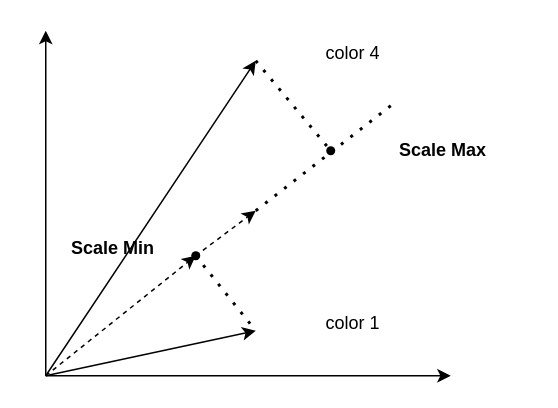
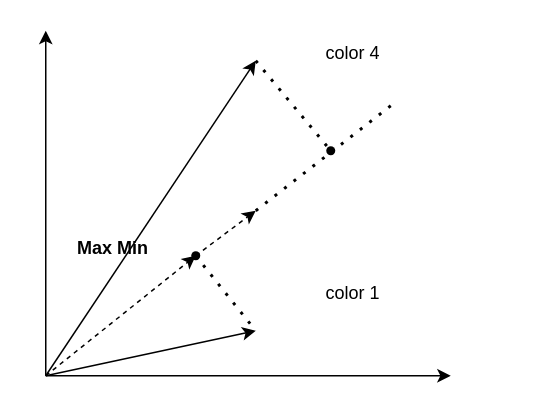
(443, 151) -> none
(113, 248) -> (113, 248)
(353, 323) -> (353, 293)
